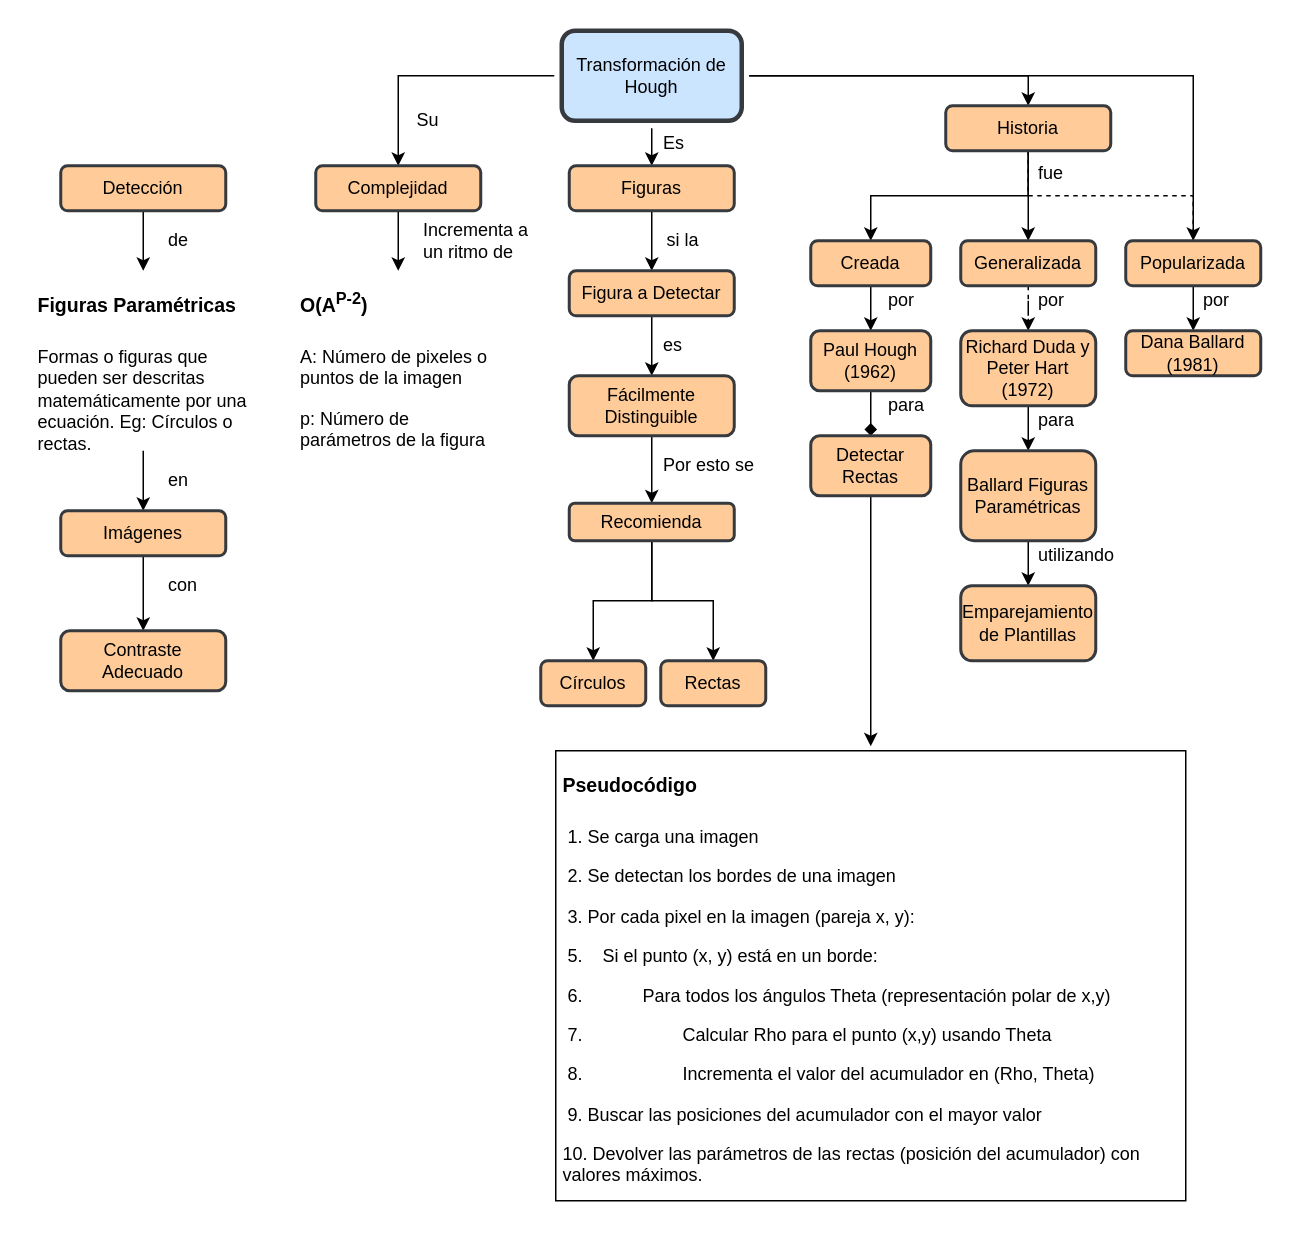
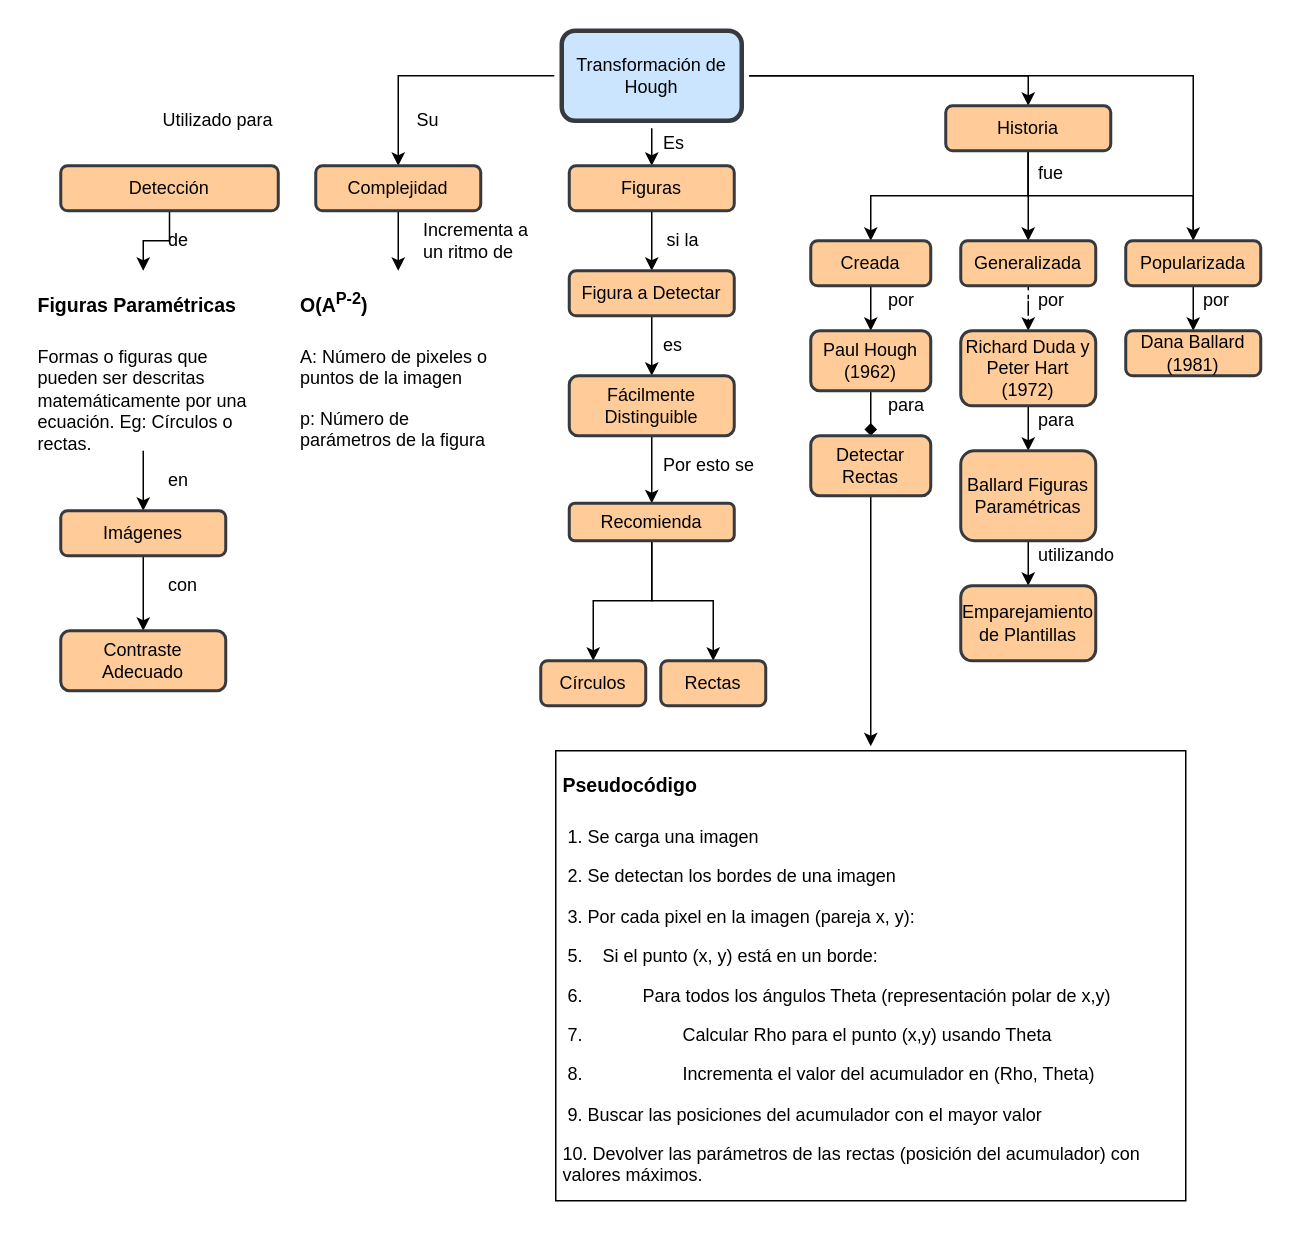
none -> (218, 121)
(143, 188) -> (170, 188)
(1110, 196) -> (1110, 196)
